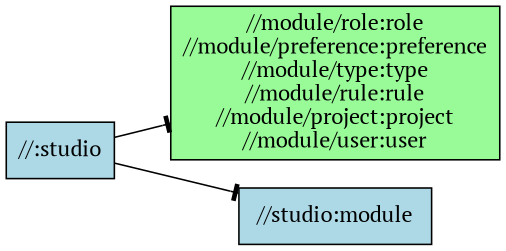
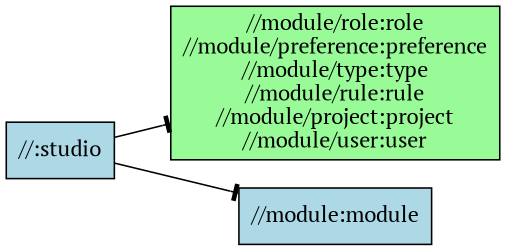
(335, 216) -> (335, 216)
